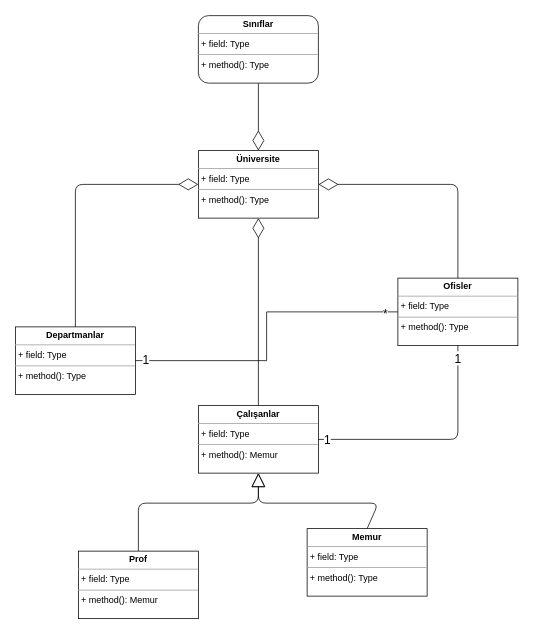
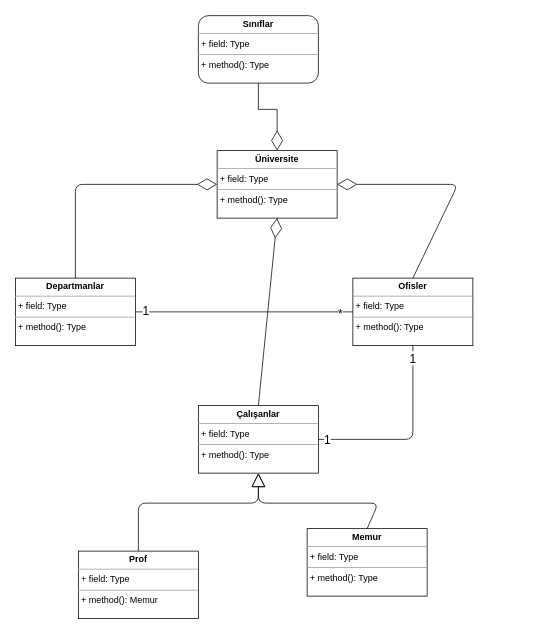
(258, 184) -> (277, 184)
(458, 312) -> (413, 312)
(75, 360) -> (75, 312)
(238, 422) -> (235, 422)
